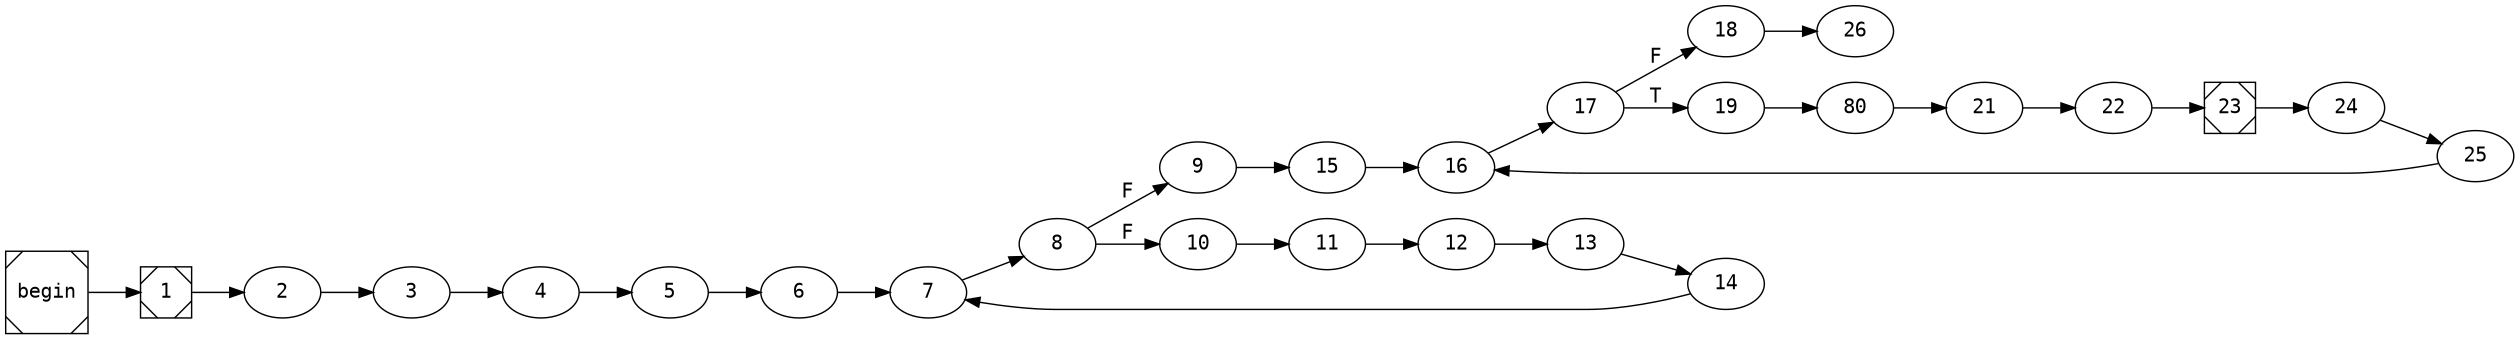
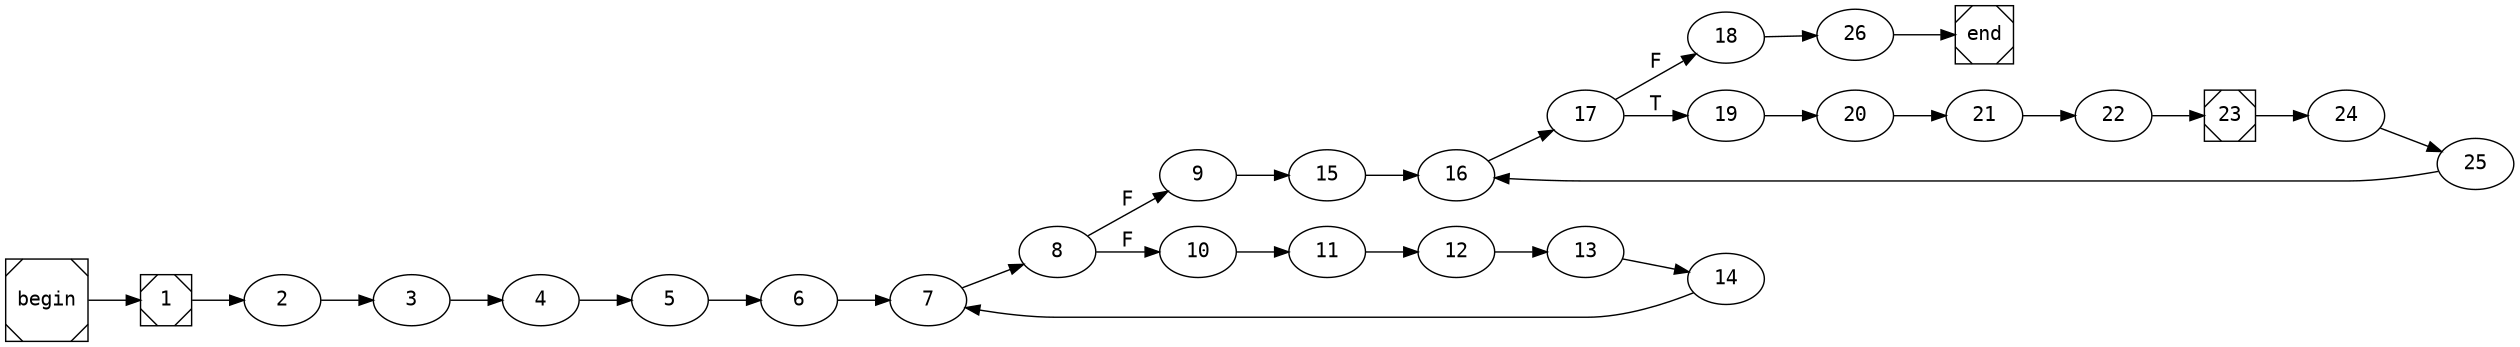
none -> (1984, 35)
(1855, 108) -> (1855, 116)
